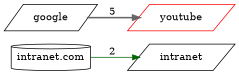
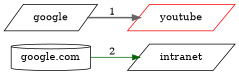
(113, 12) -> (113, 12)
(51, 57) -> (51, 57)
